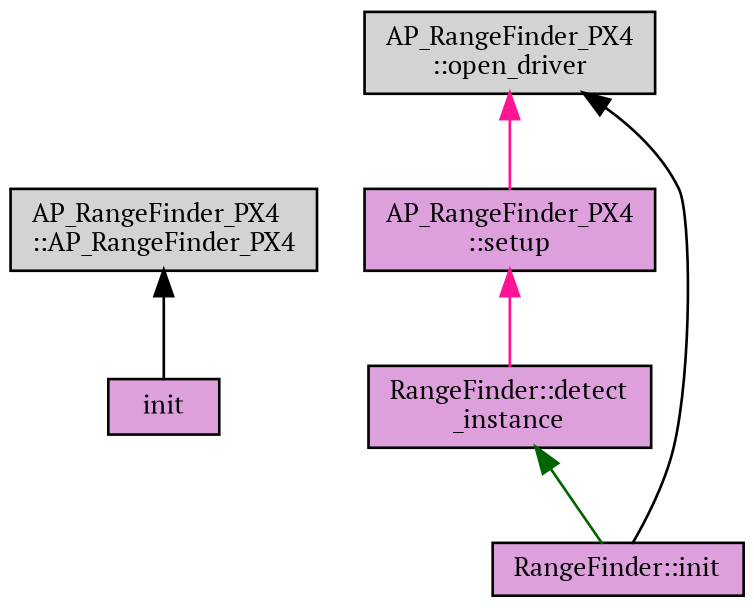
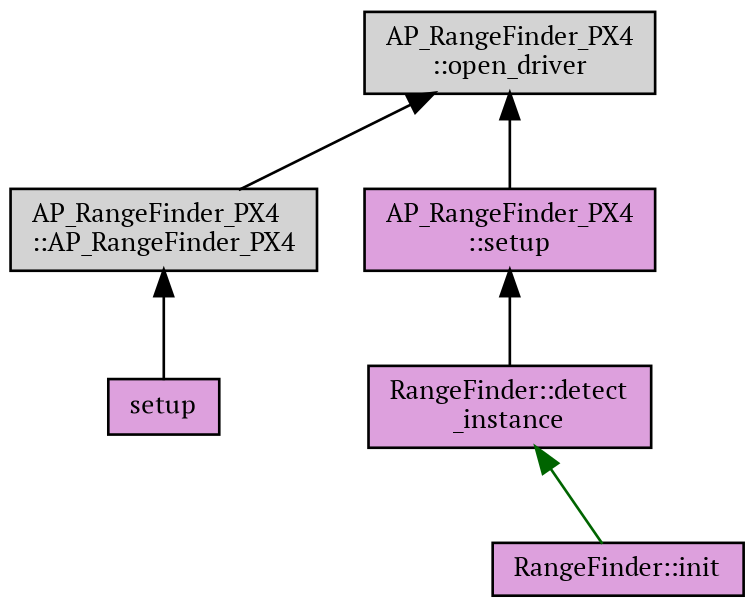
(510, 155) -> (510, 155)
(687, 316) -> (325, 147)
(510, 332) -> (510, 332)
(164, 407) -> (164, 407)
